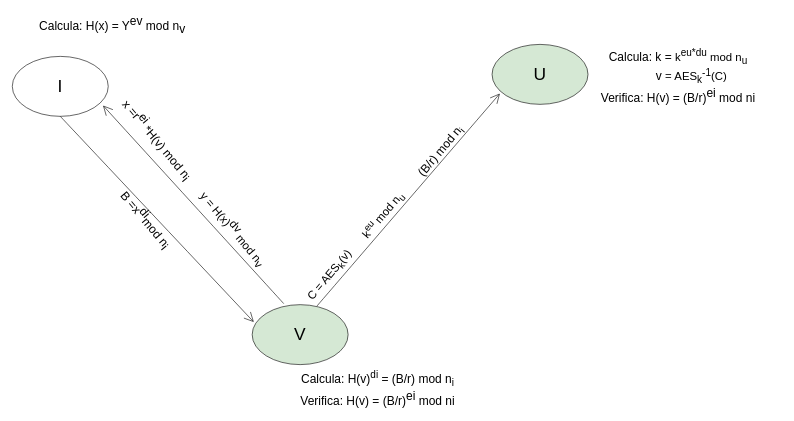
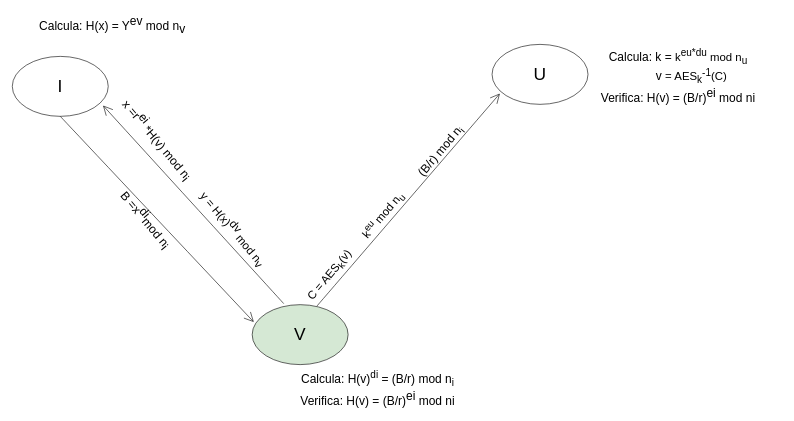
(540, 74) -> (540, 74)
